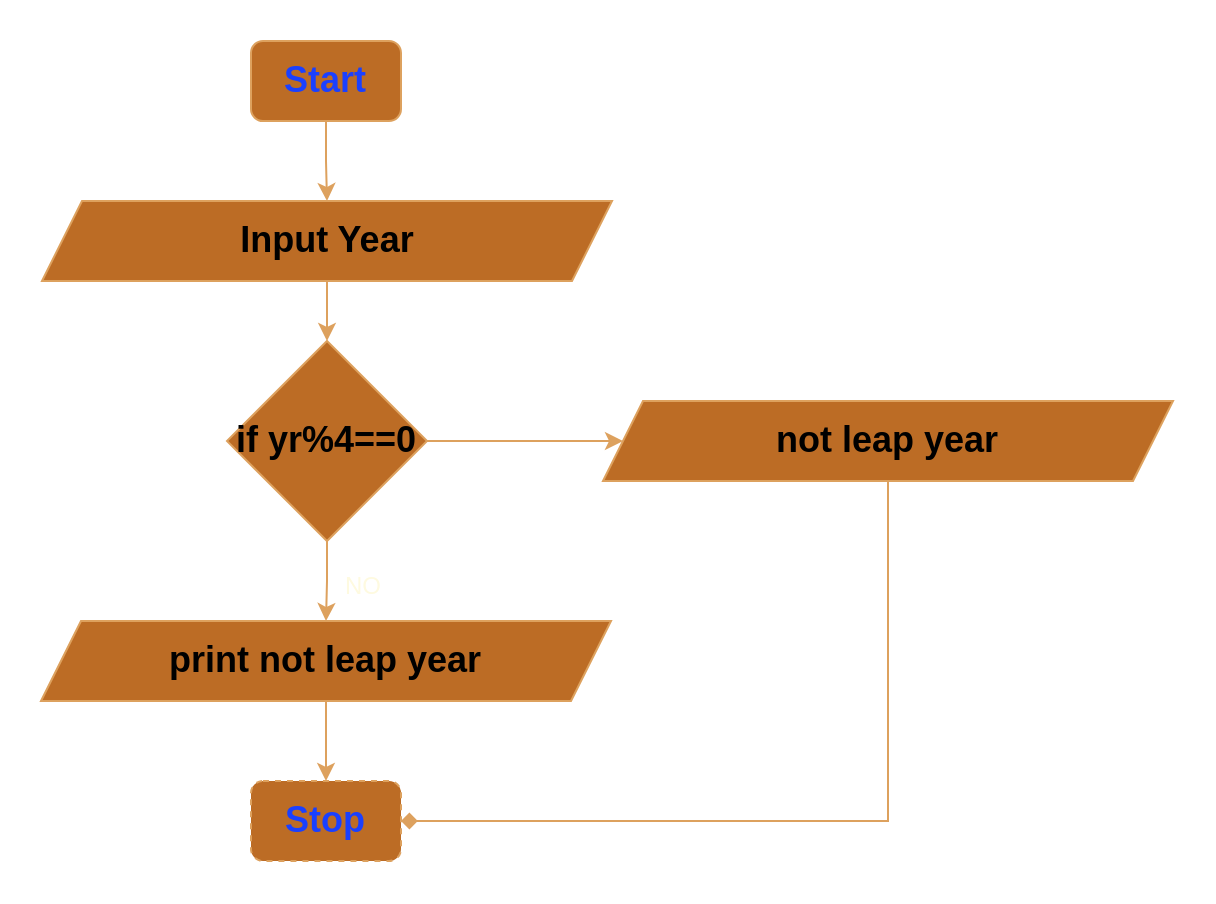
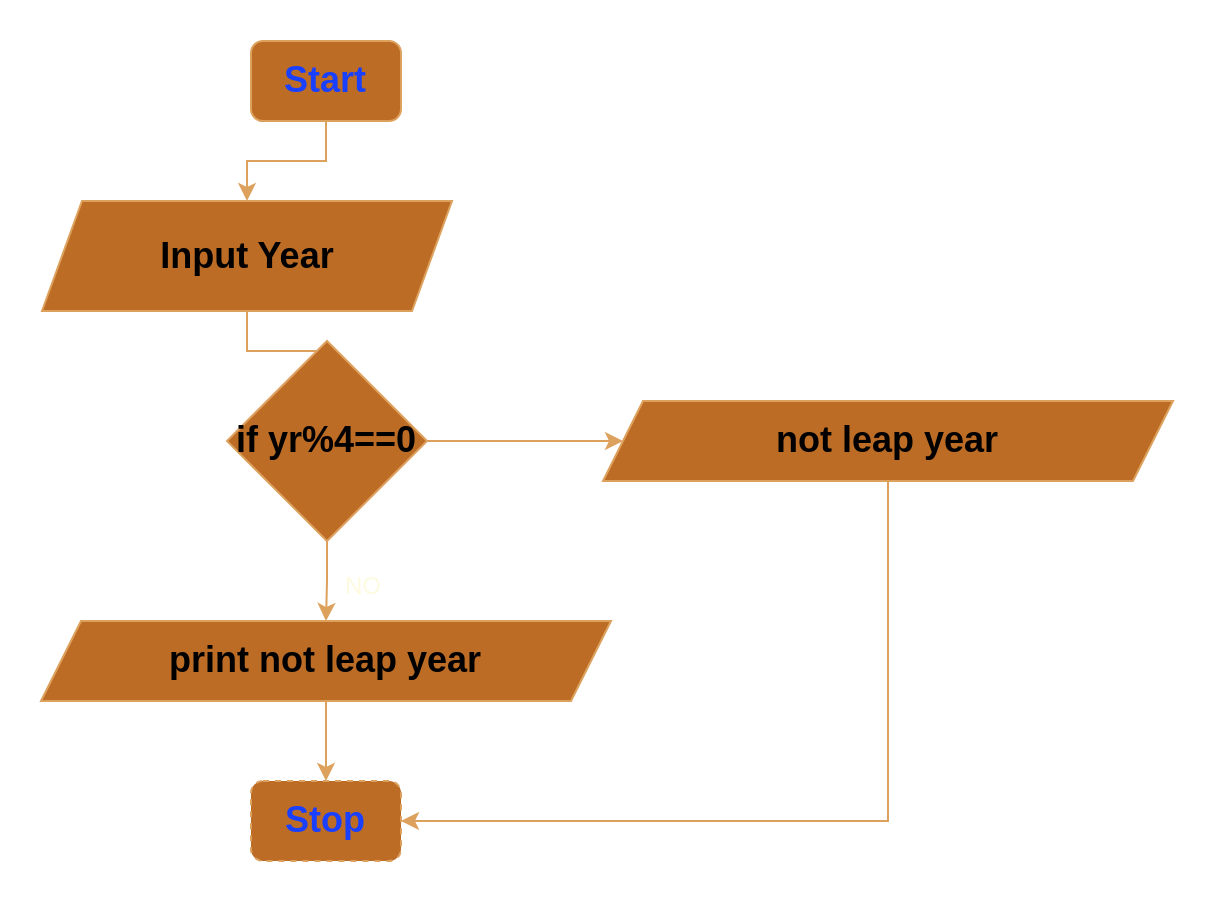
(327, 241) -> (247, 256)
(417, 821) -> (416, 821)
